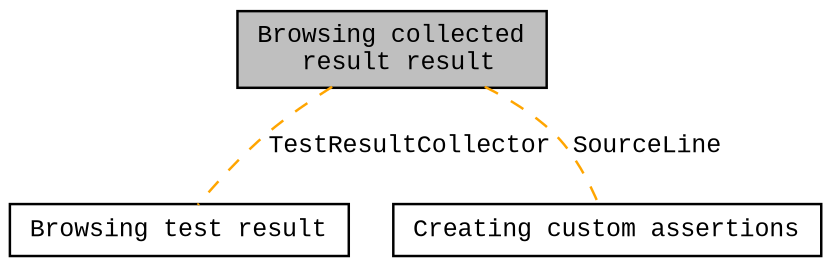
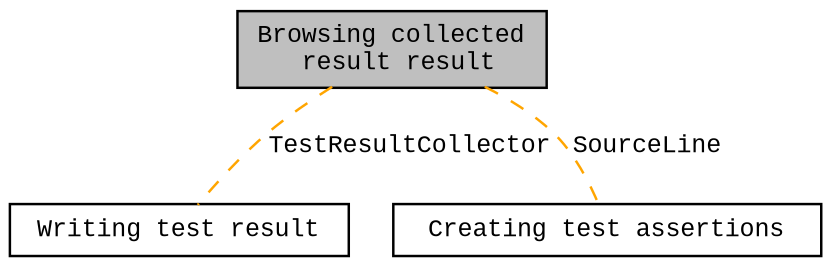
(179, 230) -> (179, 230)
(607, 230) -> (607, 230)
